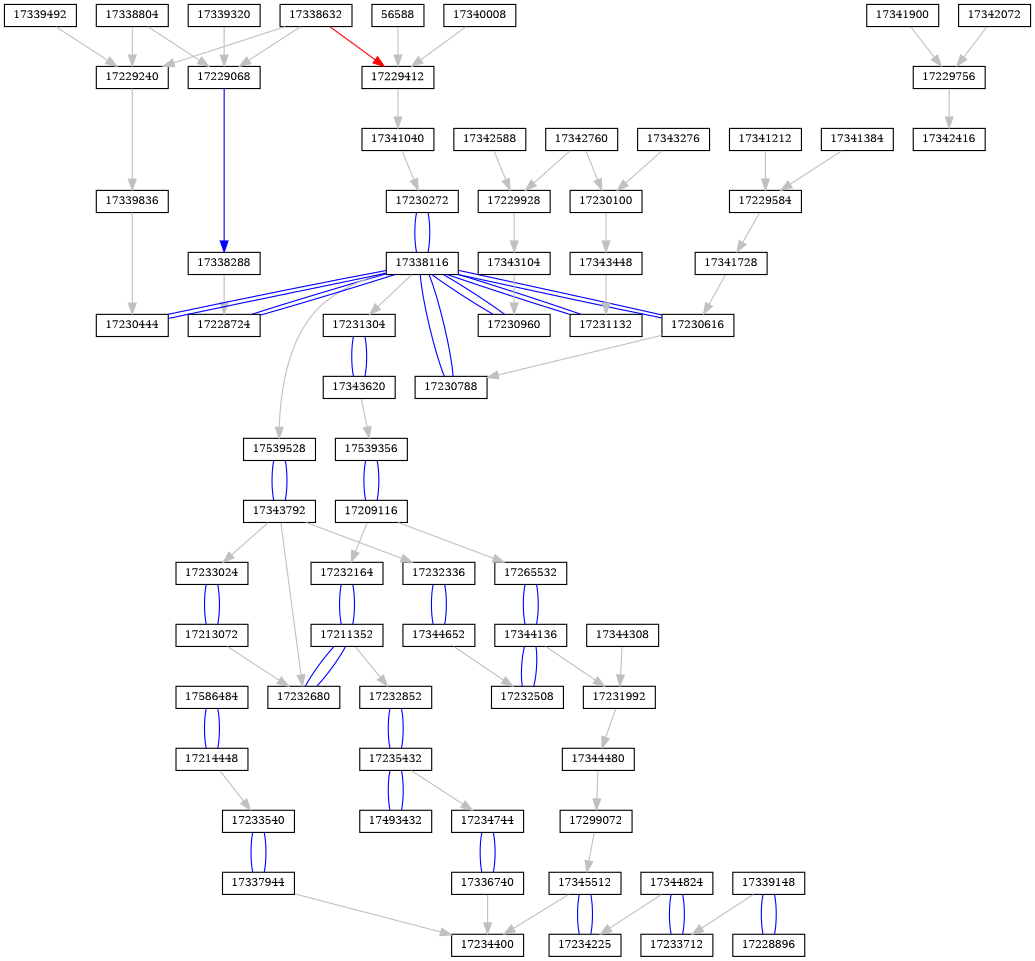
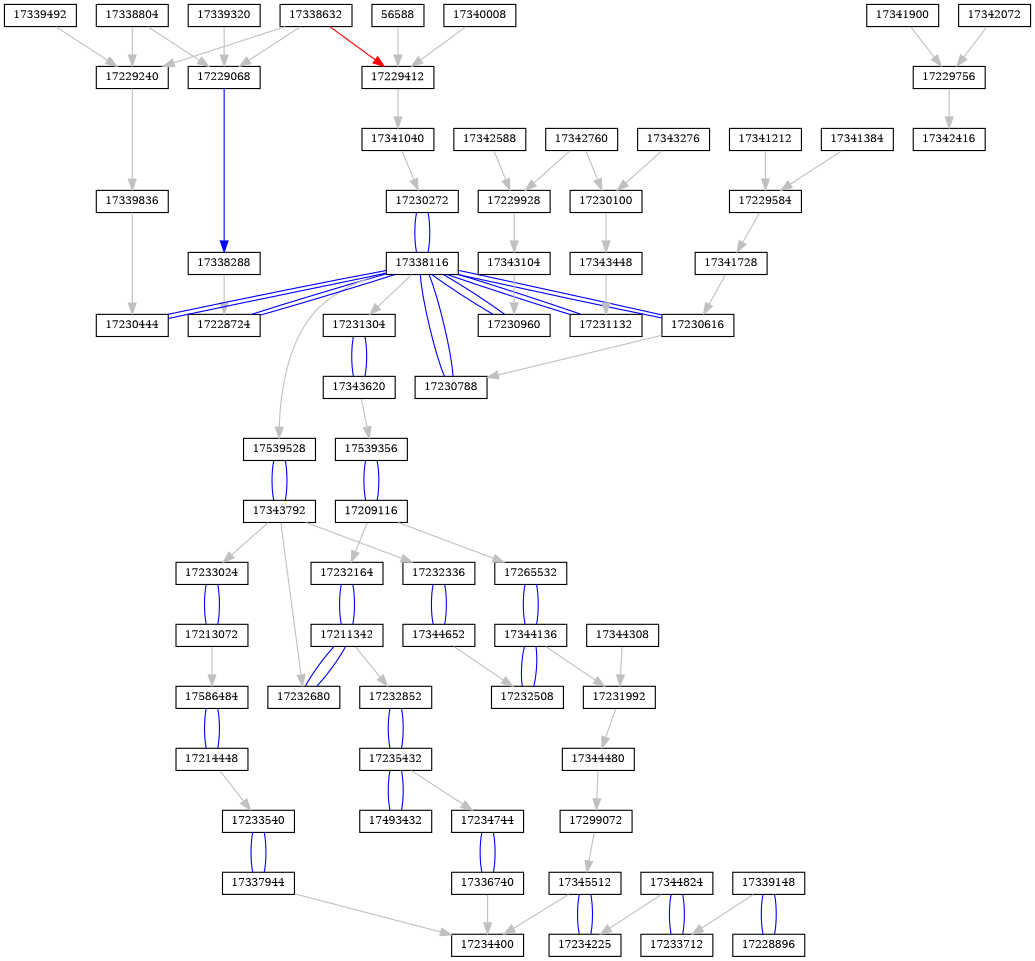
(347, 635) -> (347, 635)
(253, 663) -> (212, 661)
